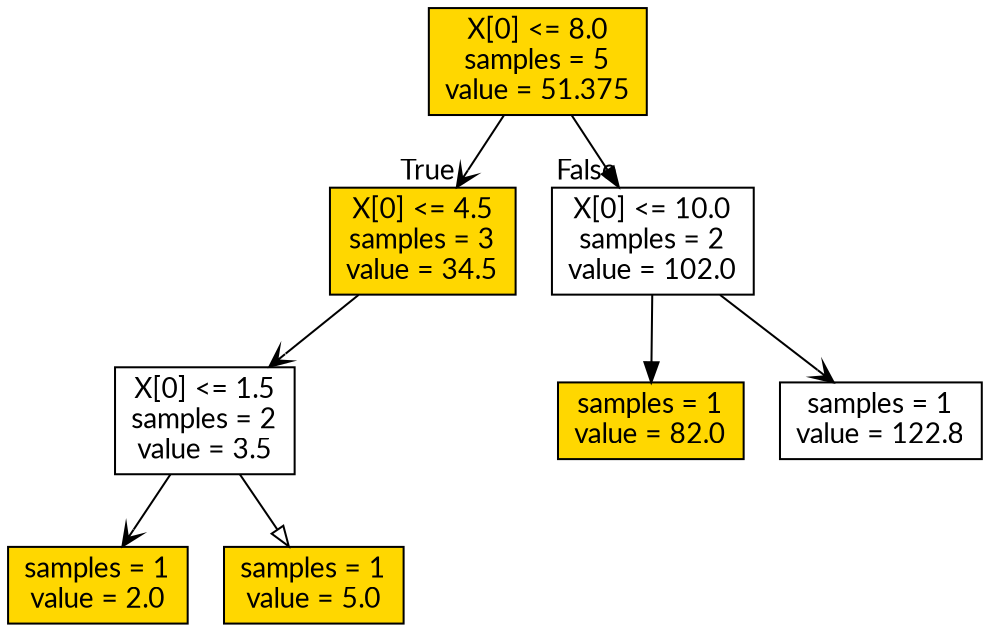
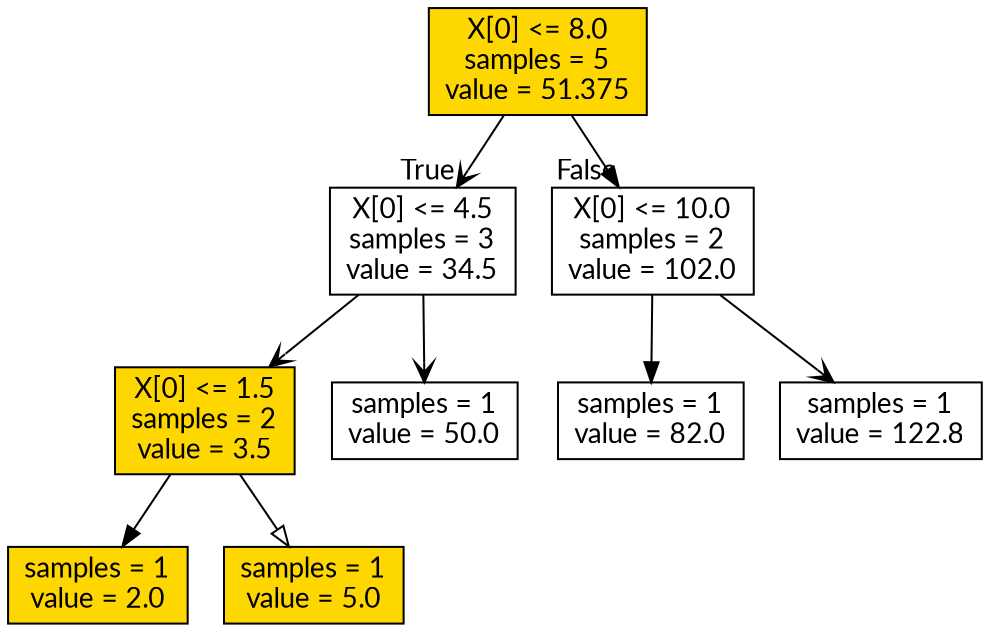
(423, 241) -> (423, 241)
(205, 421) -> (205, 421)
none -> (425, 421)
(651, 421) -> (651, 421)
(152, 502) -> (152, 502)
